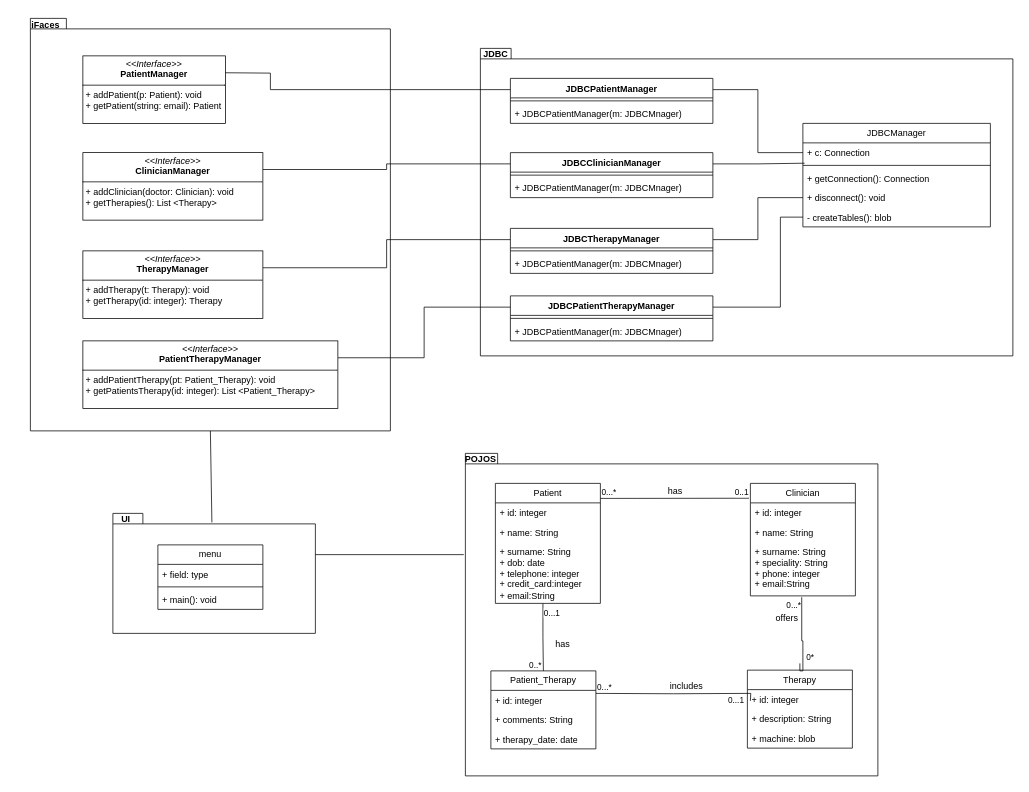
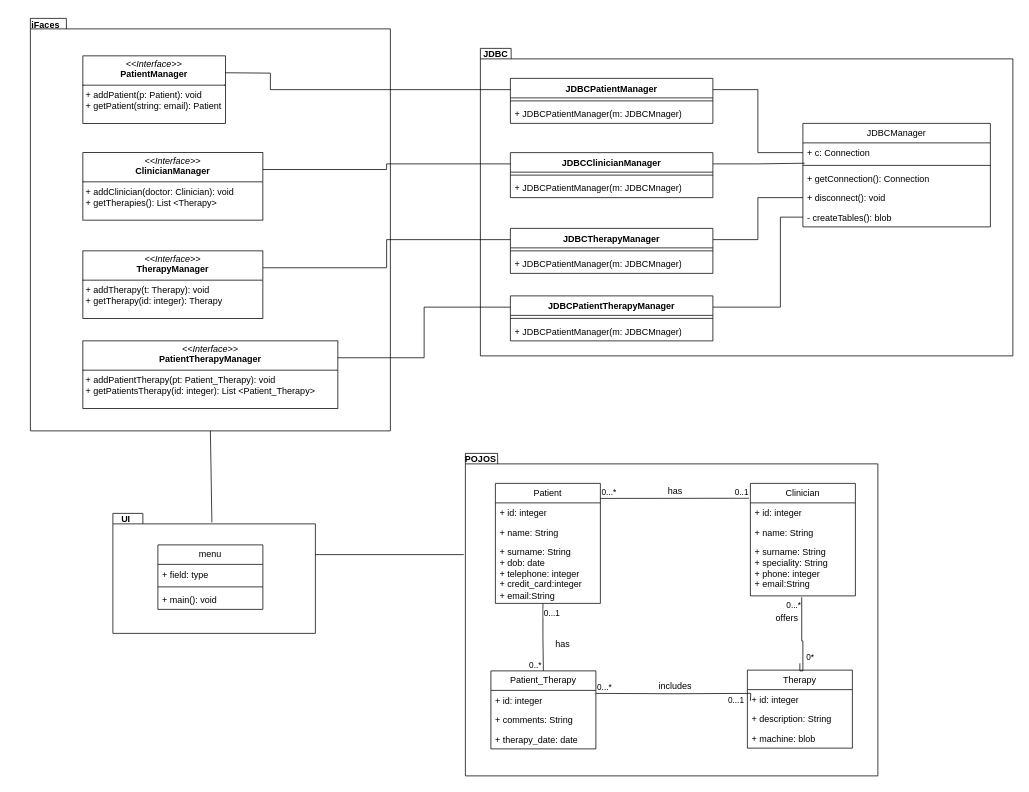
(687, 686) -> (675, 686)
